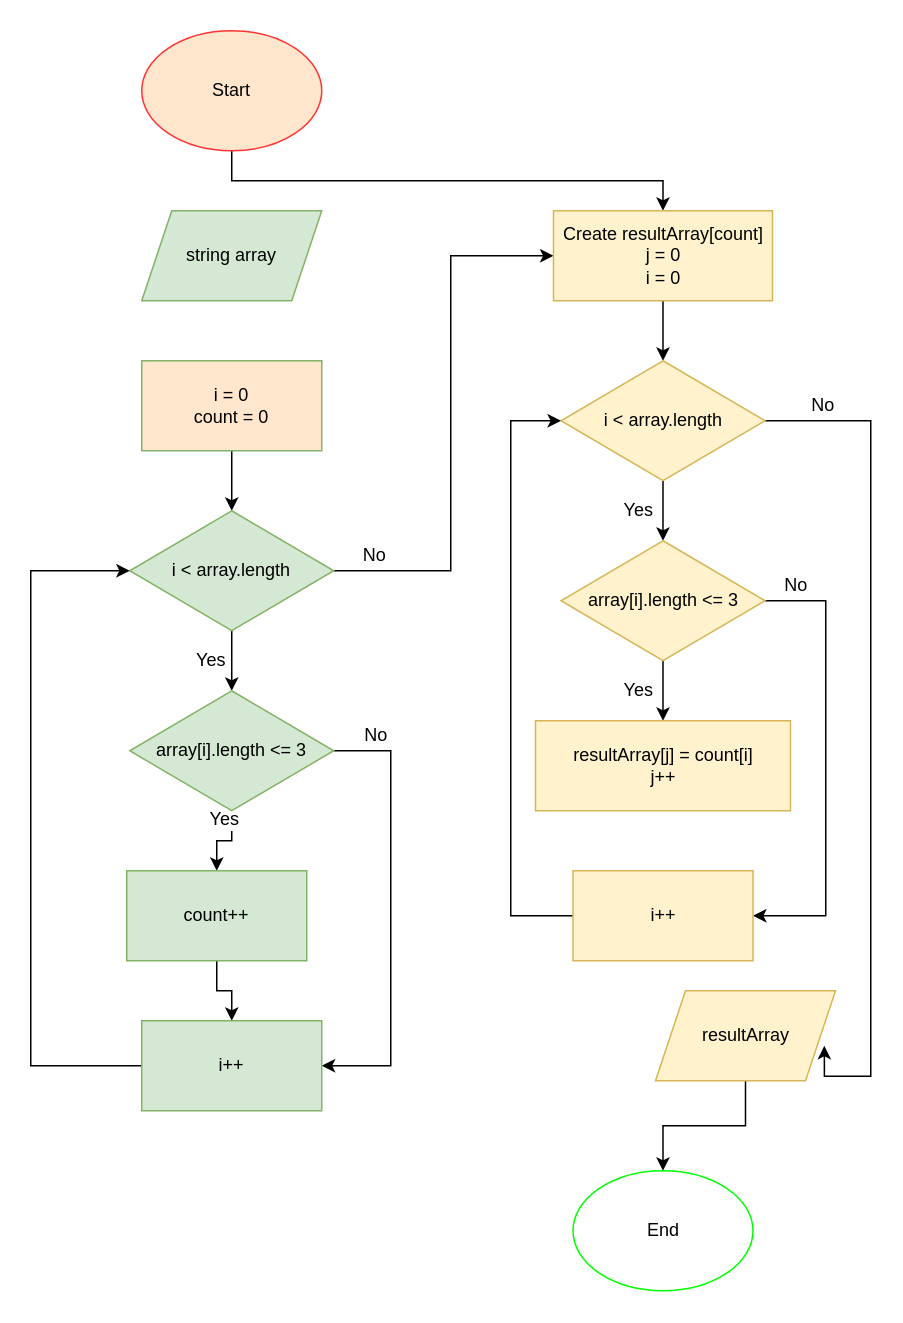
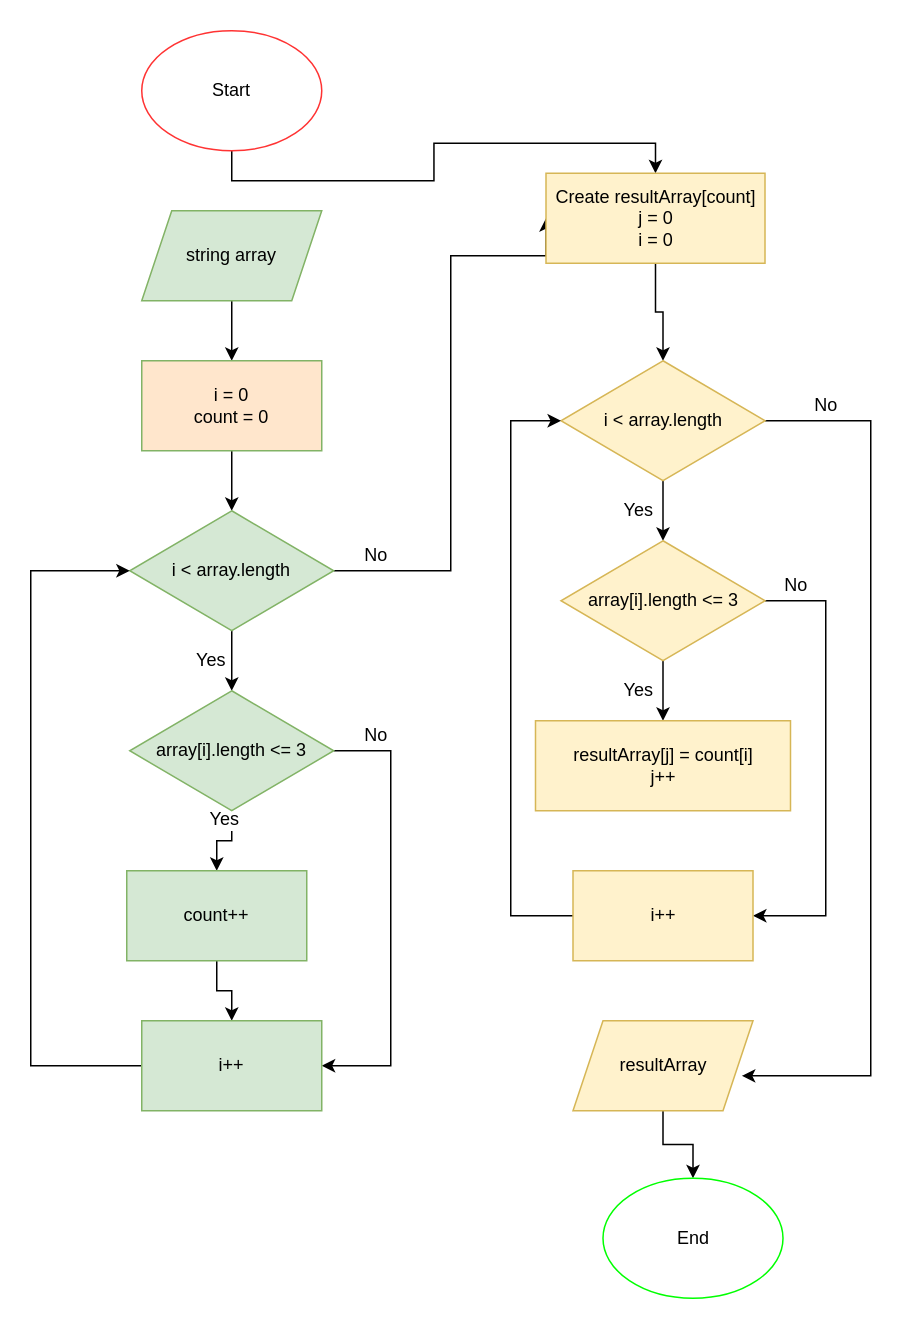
(232, 91) -> (232, 91)
(663, 256) -> (656, 218)
none -> (232, 326)
(746, 1036) -> (663, 1066)
(663, 1231) -> (693, 1238)
